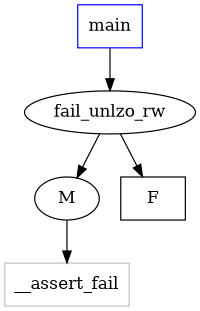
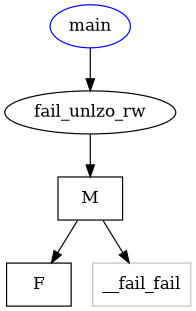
(110, 26) -> (90, 26)
(129, 150) -> (68, 237)
(67, 199) -> (90, 199)
(67, 285) -> (142, 285)
